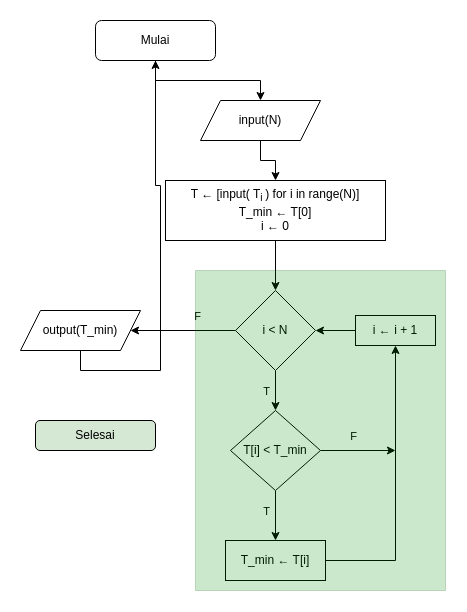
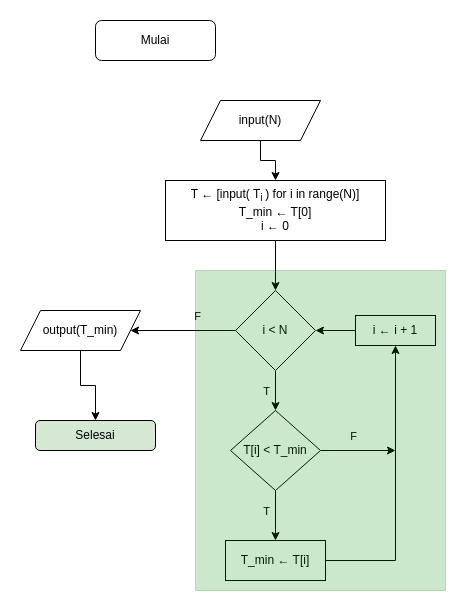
(216, 81) -> none
(161, 266) -> (93, 386)
